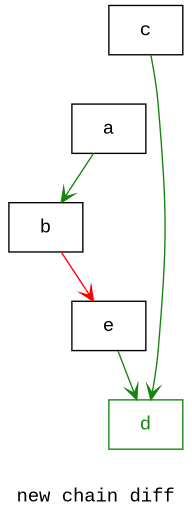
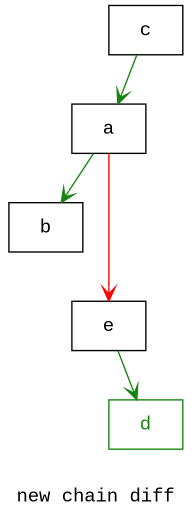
(165, 220) -> (130, 73)
(74, 271) -> (109, 220)
